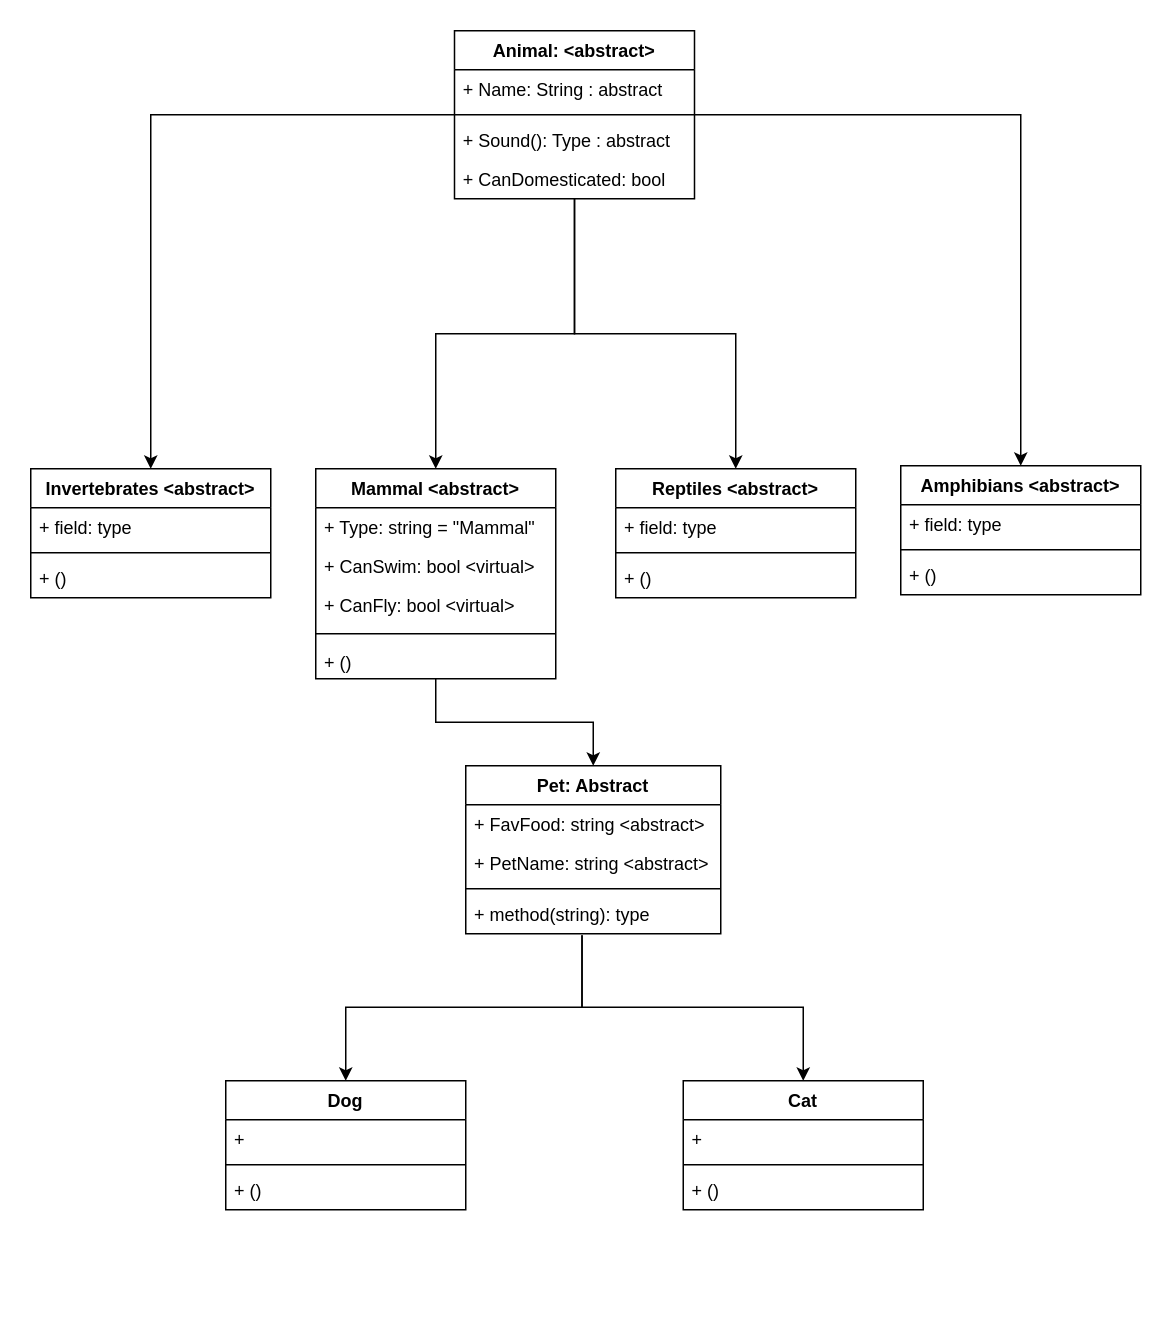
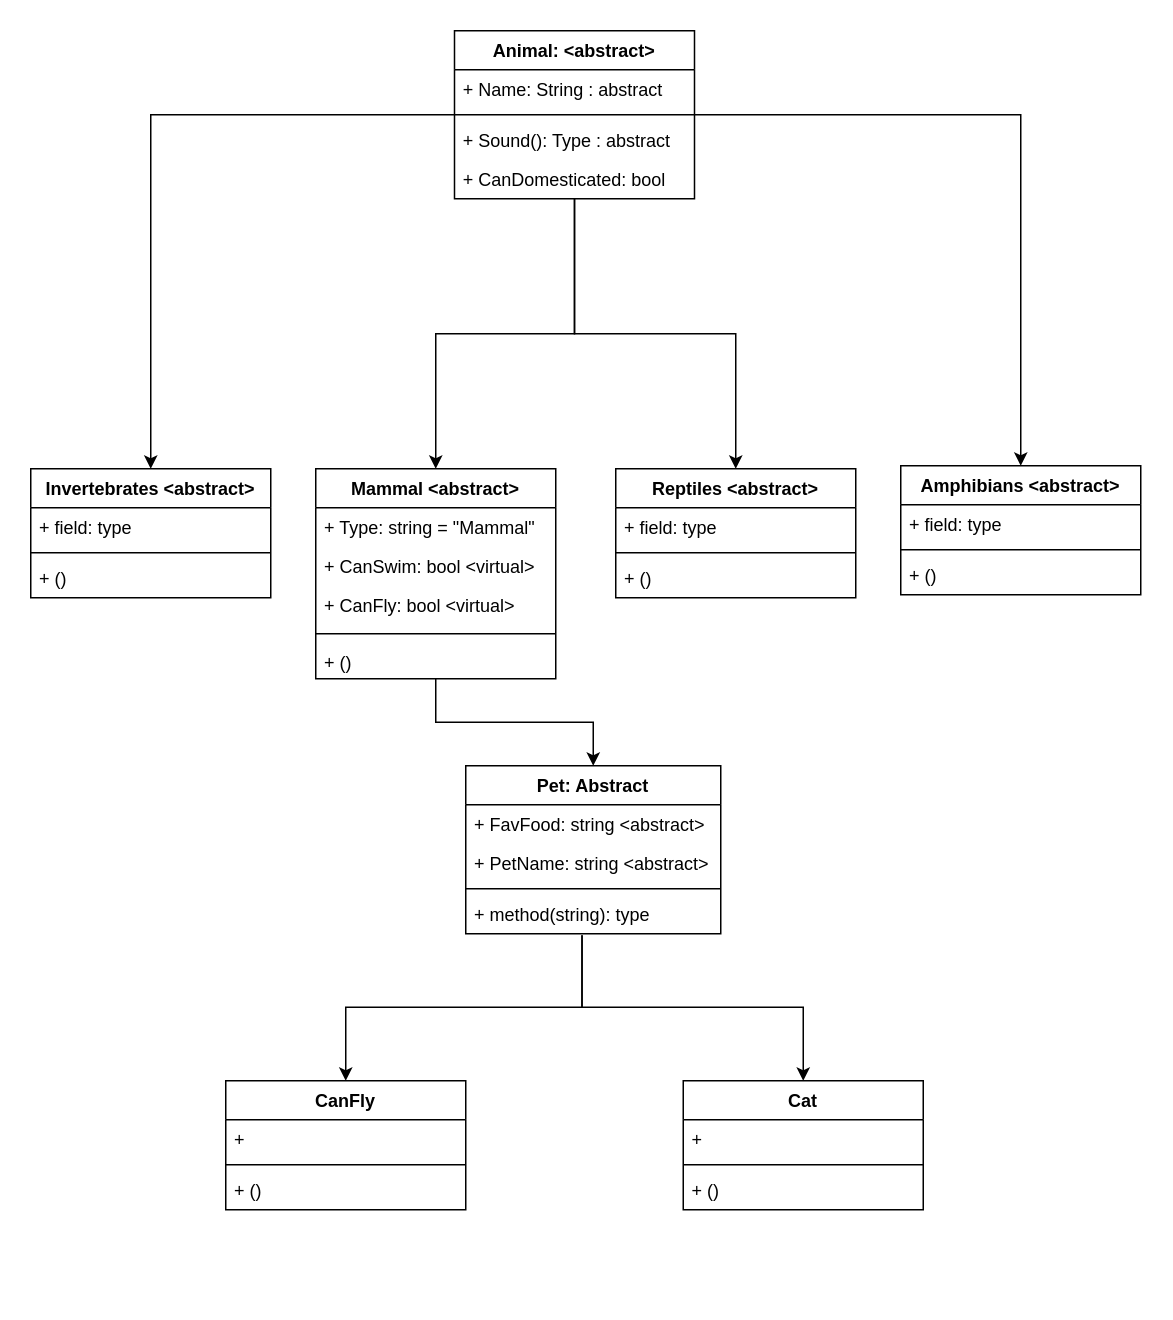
(345, 1101) -> (345, 1101)
